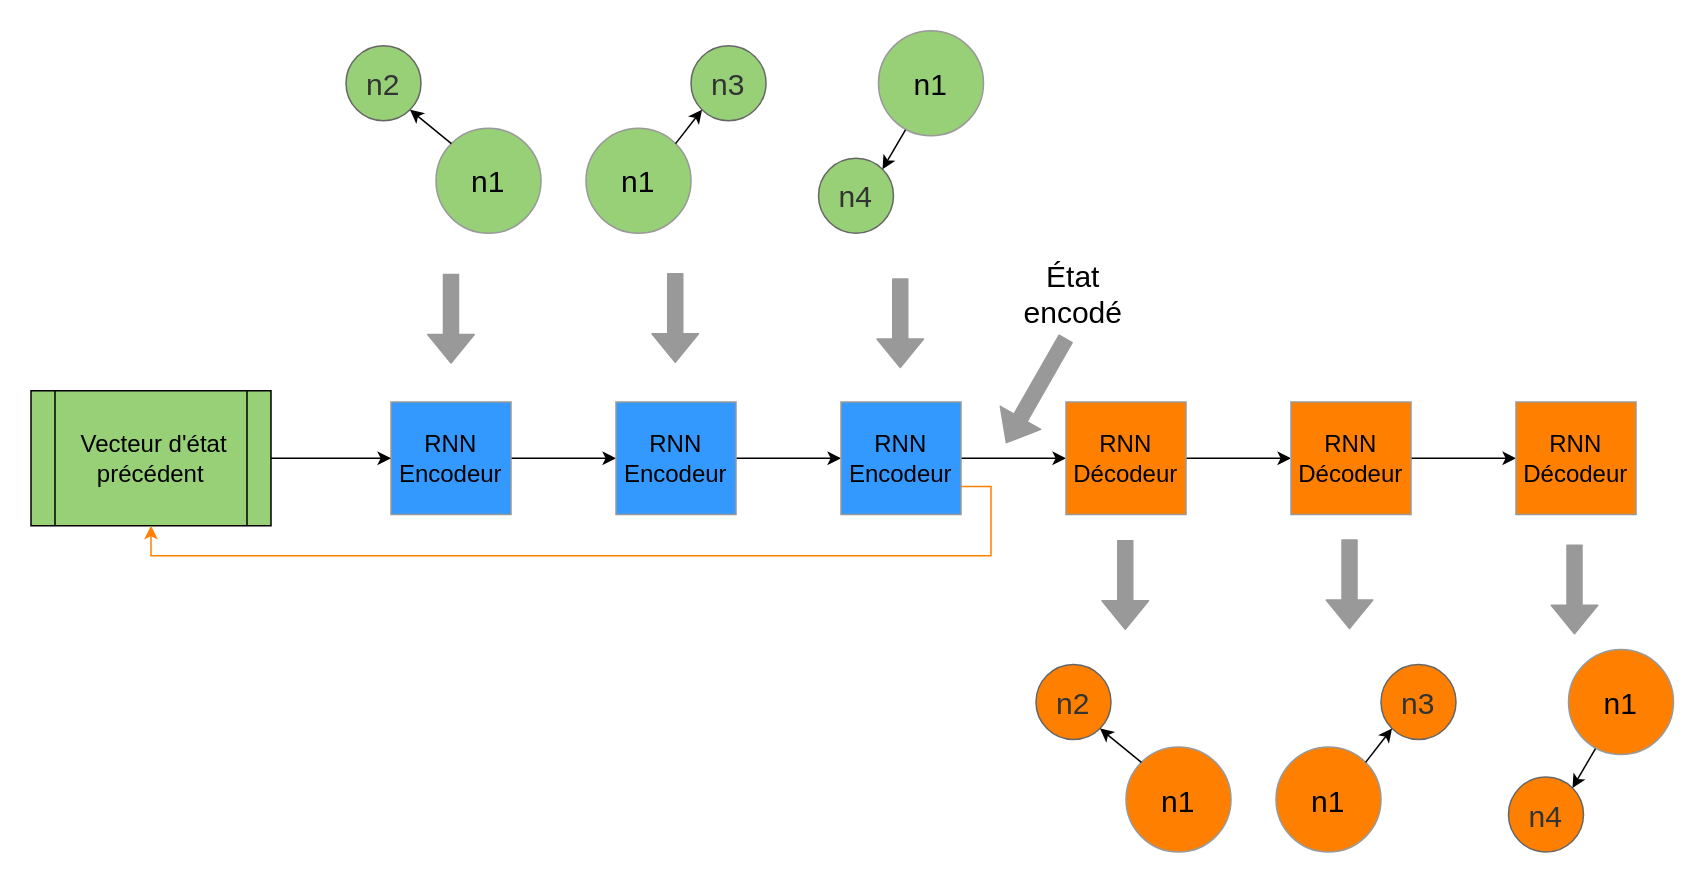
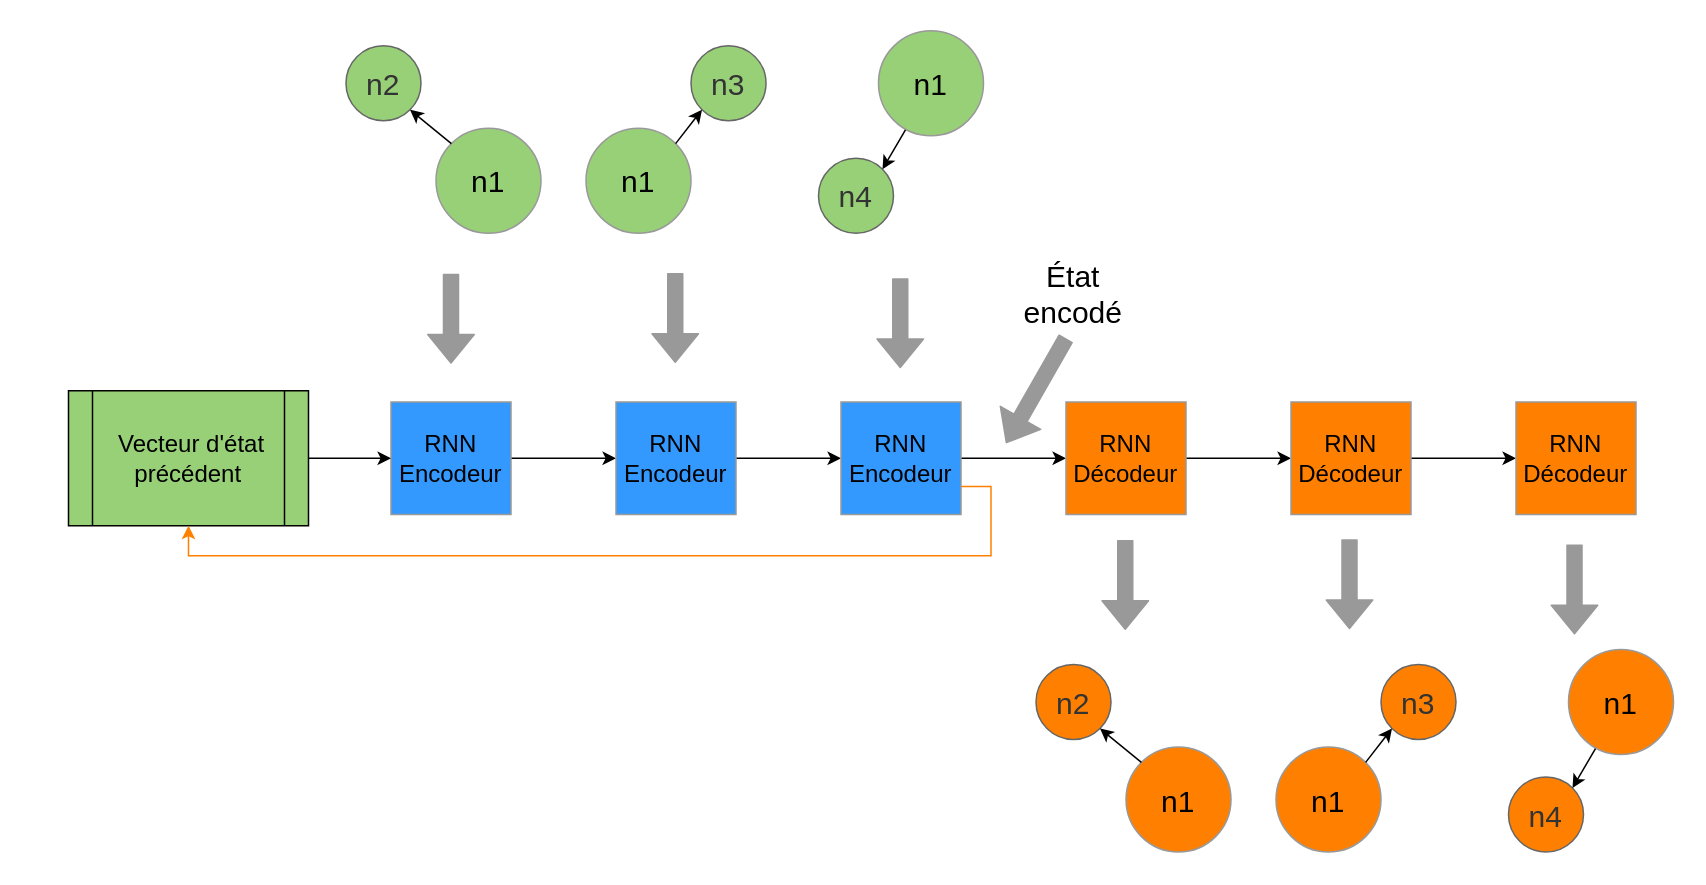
(151, 458) -> (188, 458)
